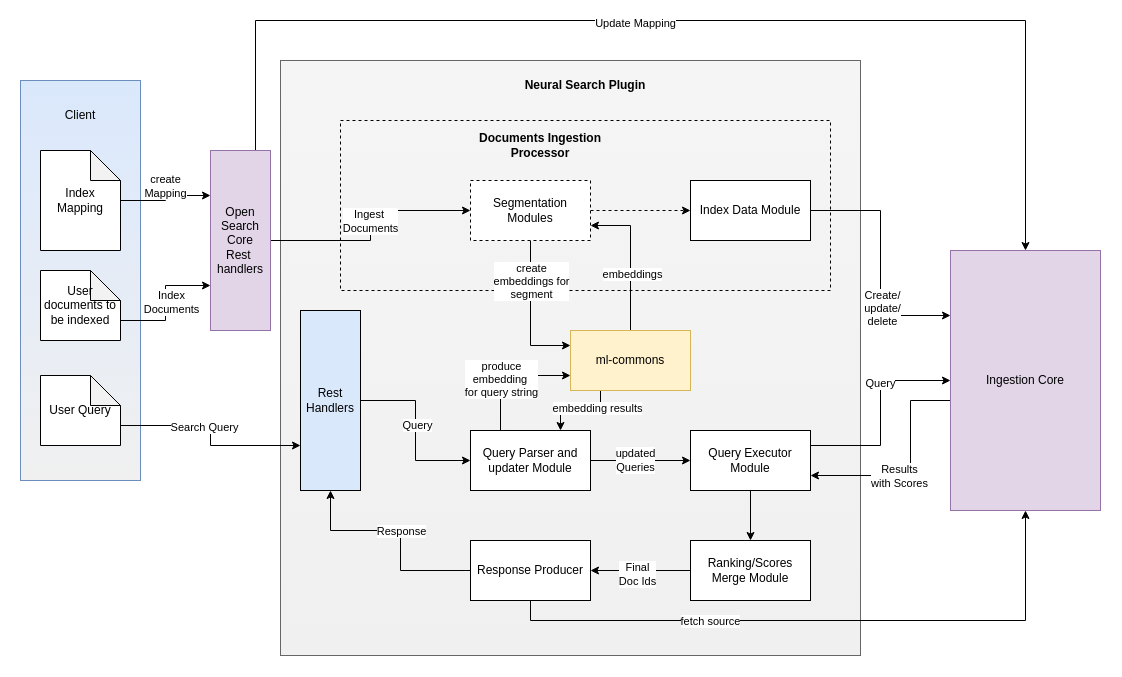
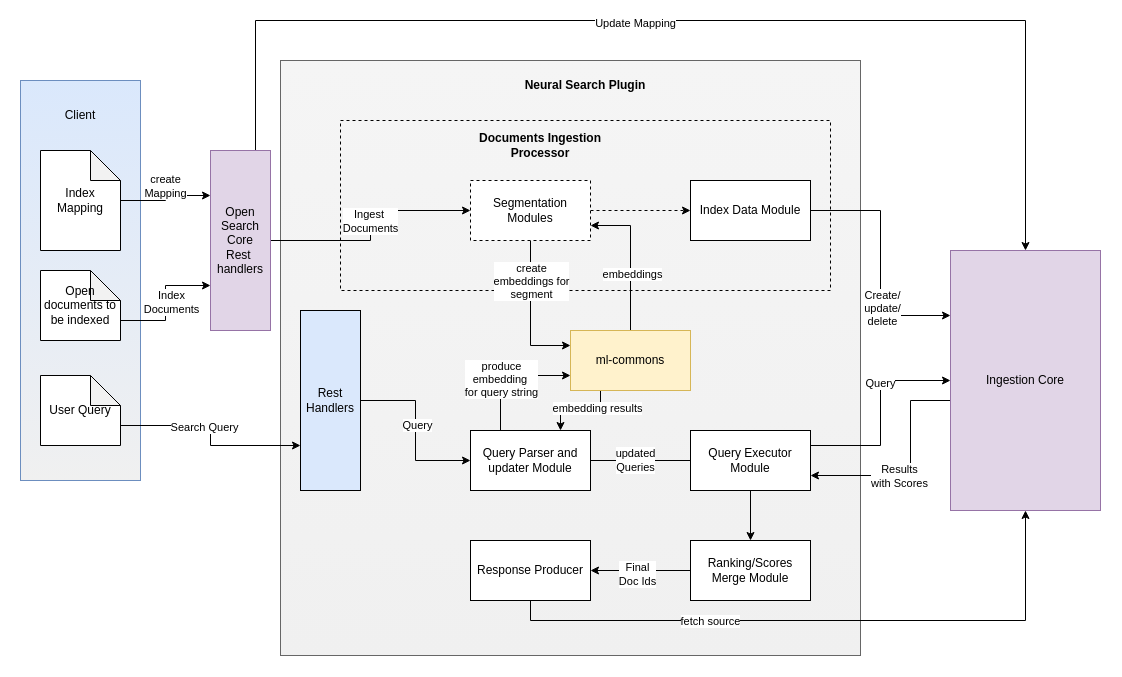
(81, 306) -> (81, 306)
(682, 461) -> (685, 461)
(401, 535) -> none
